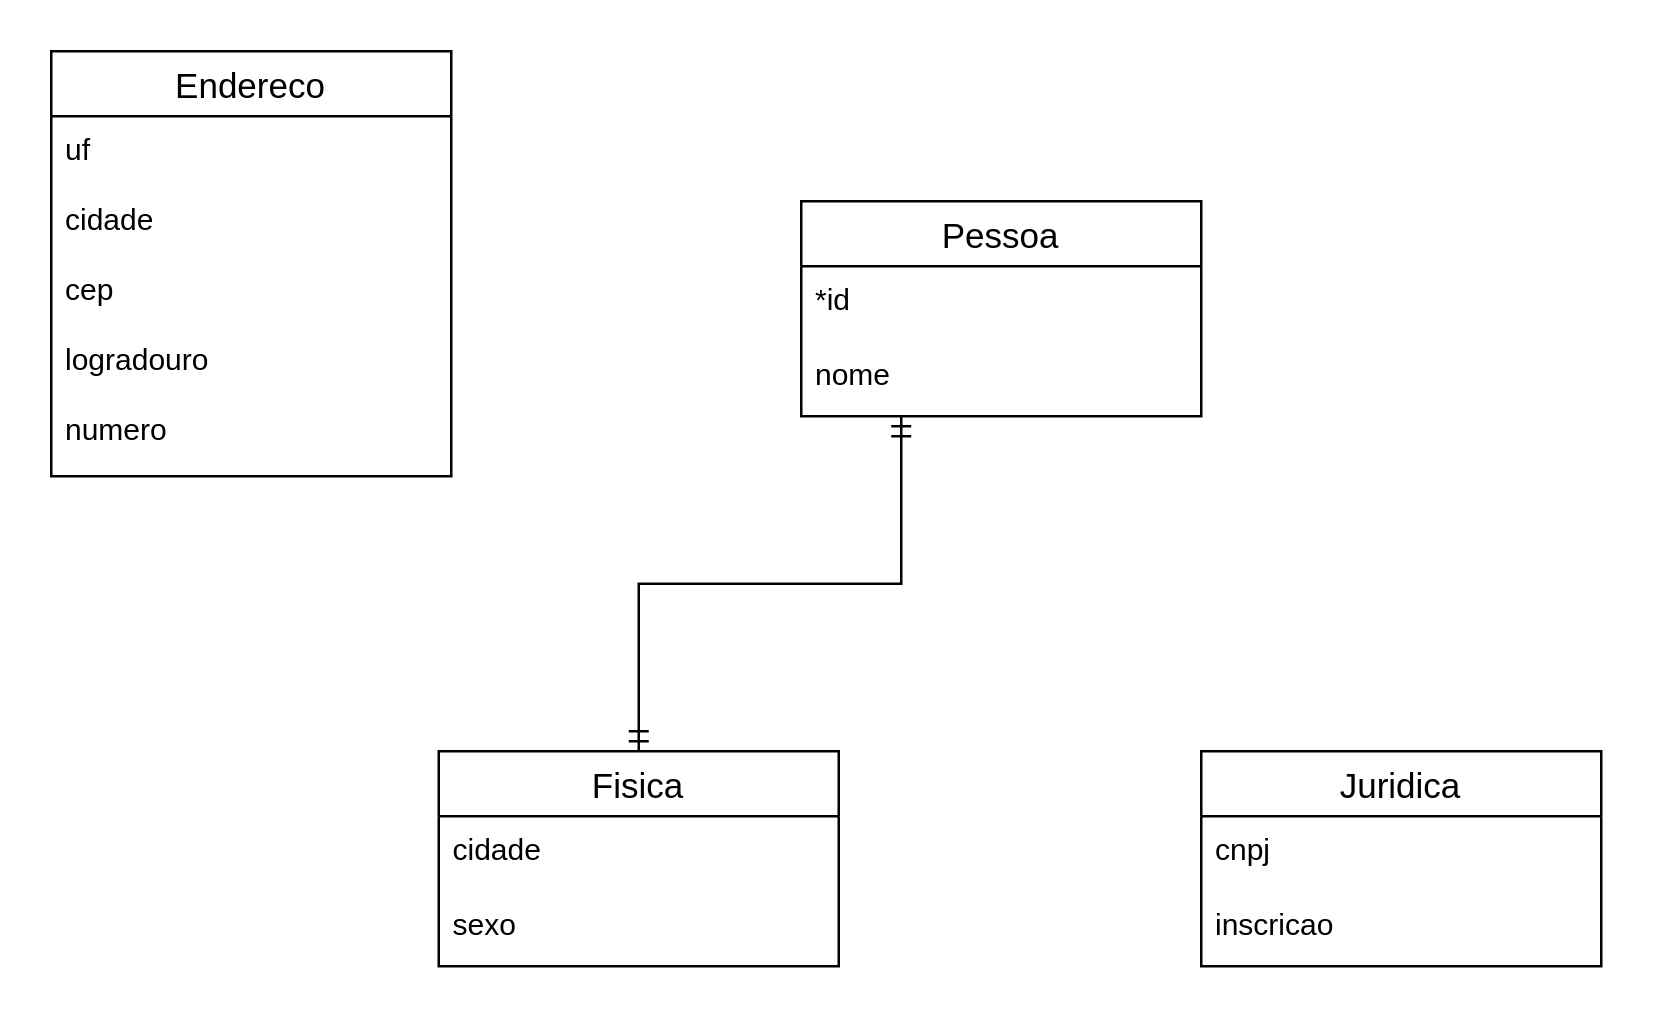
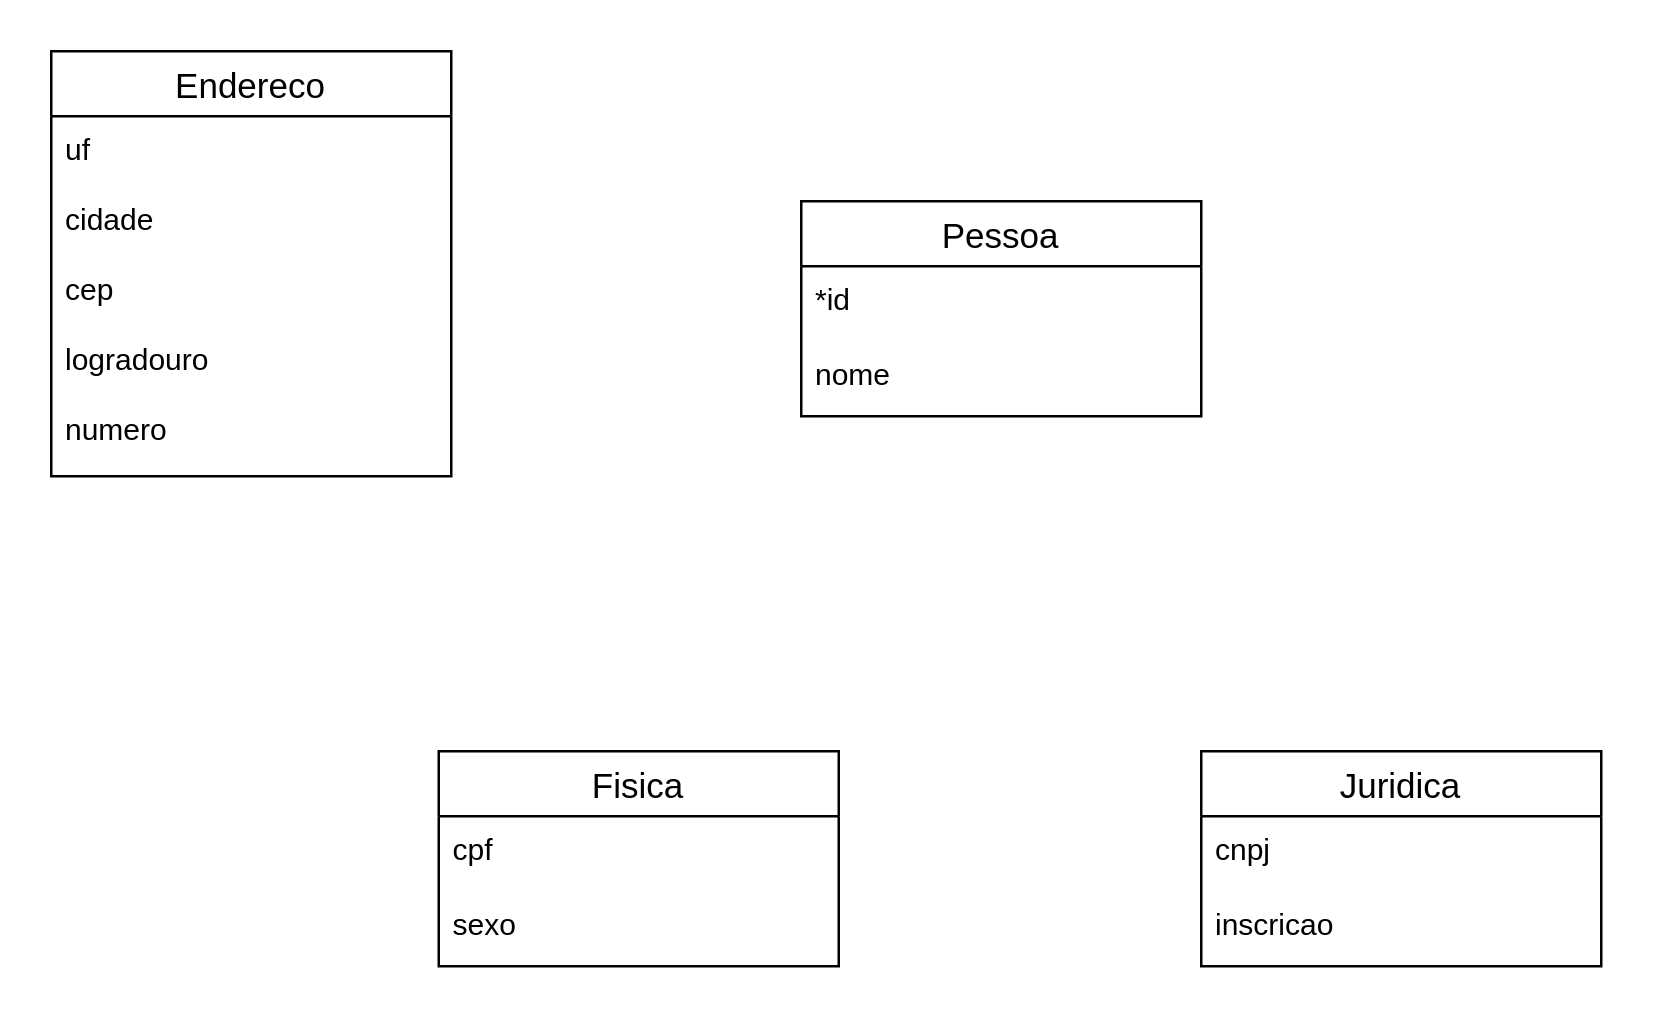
(767, 584) -> none
(499, 850) -> (478, 850)
